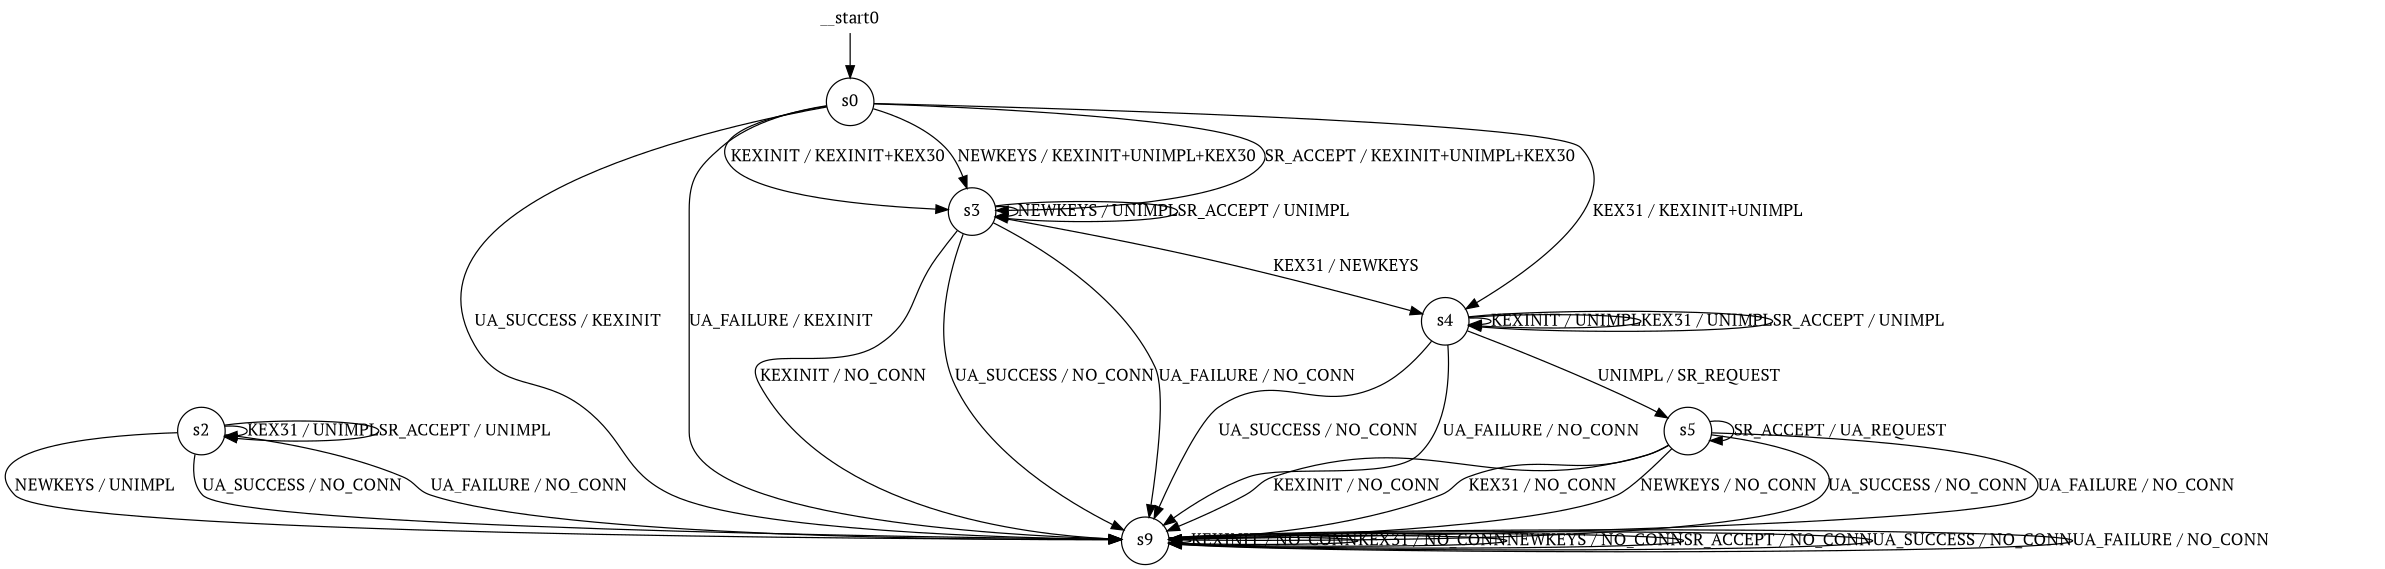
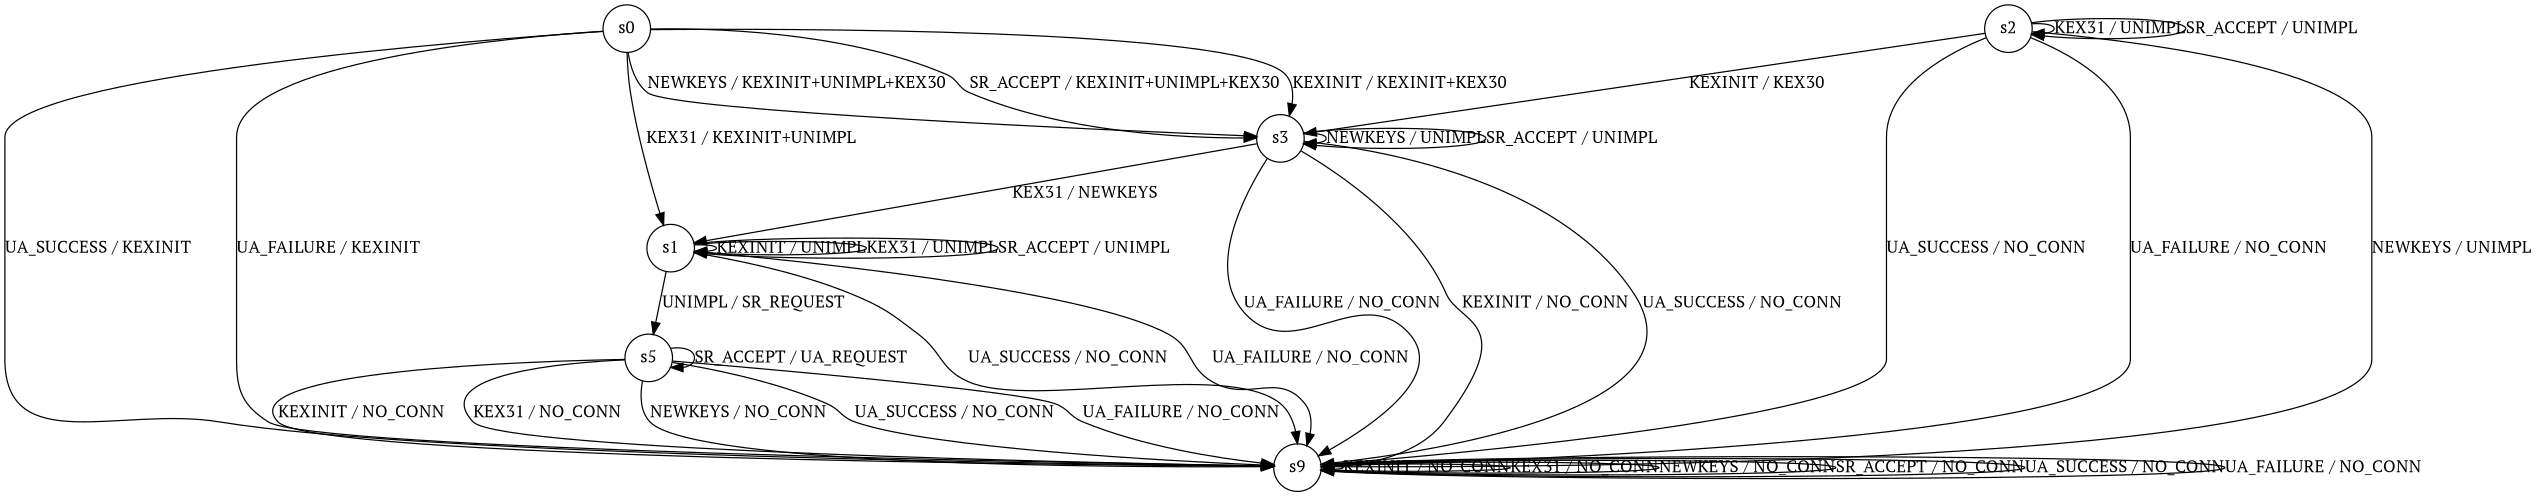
(850, 19) -> none
none -> (1651, 83)
(1445, 321) -> (671, 248)
